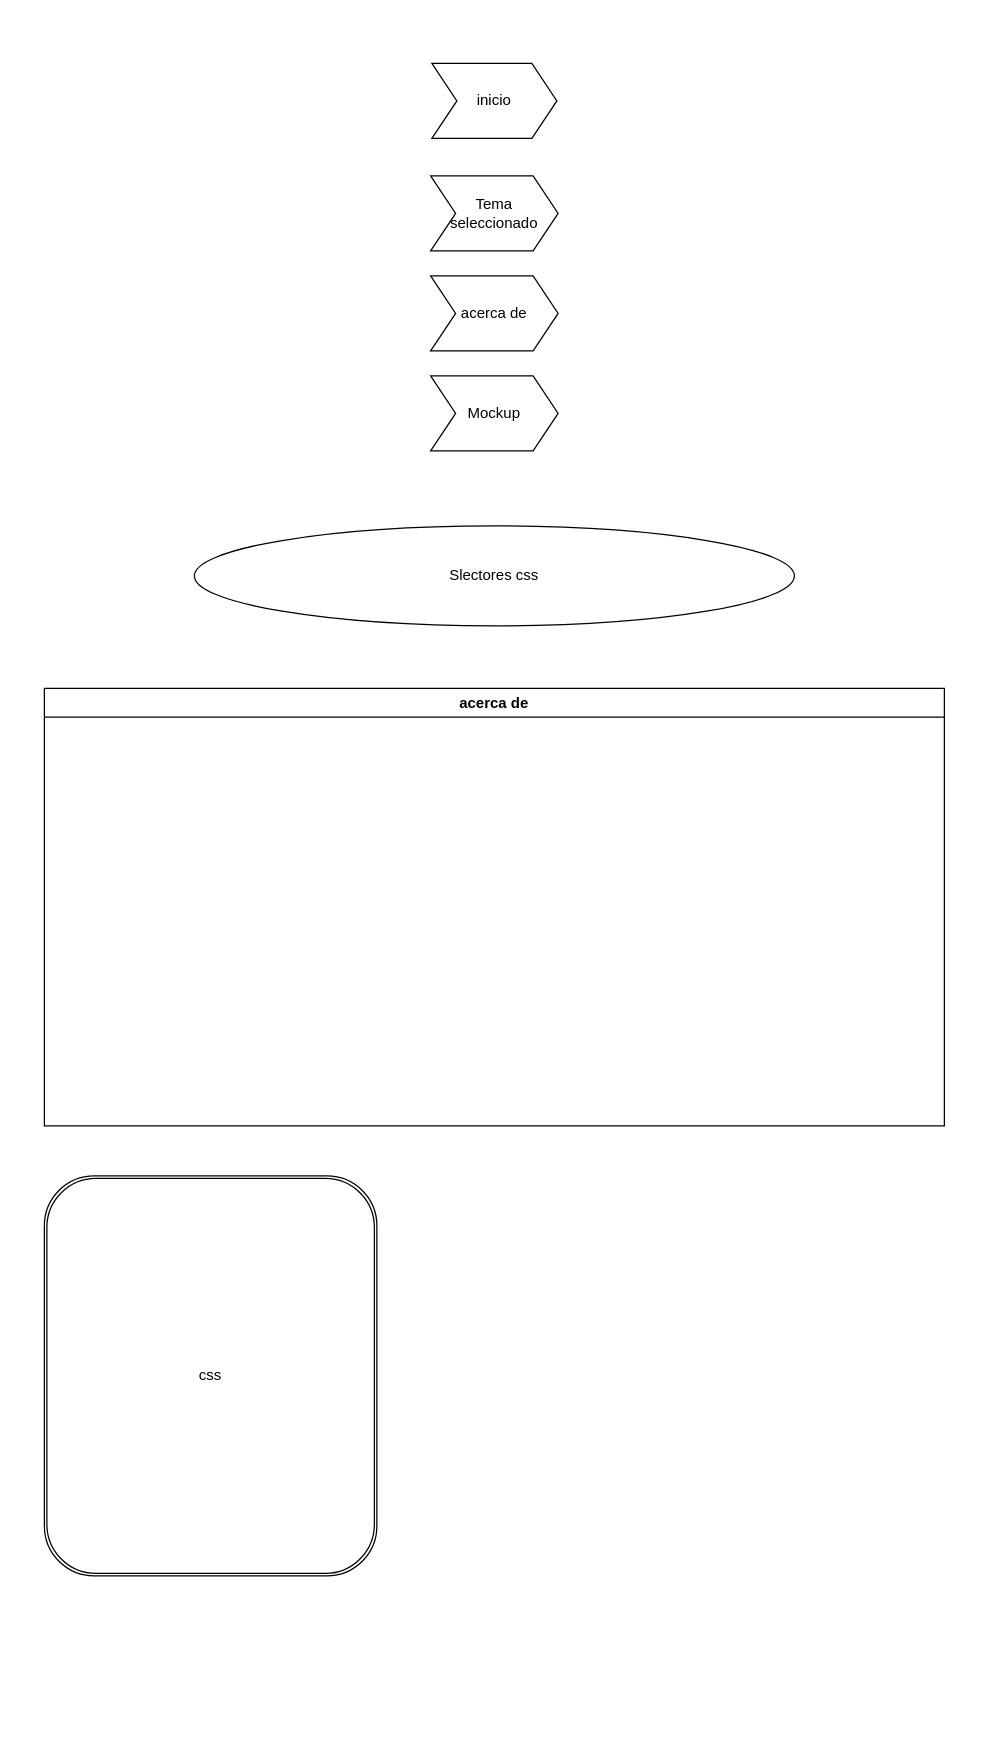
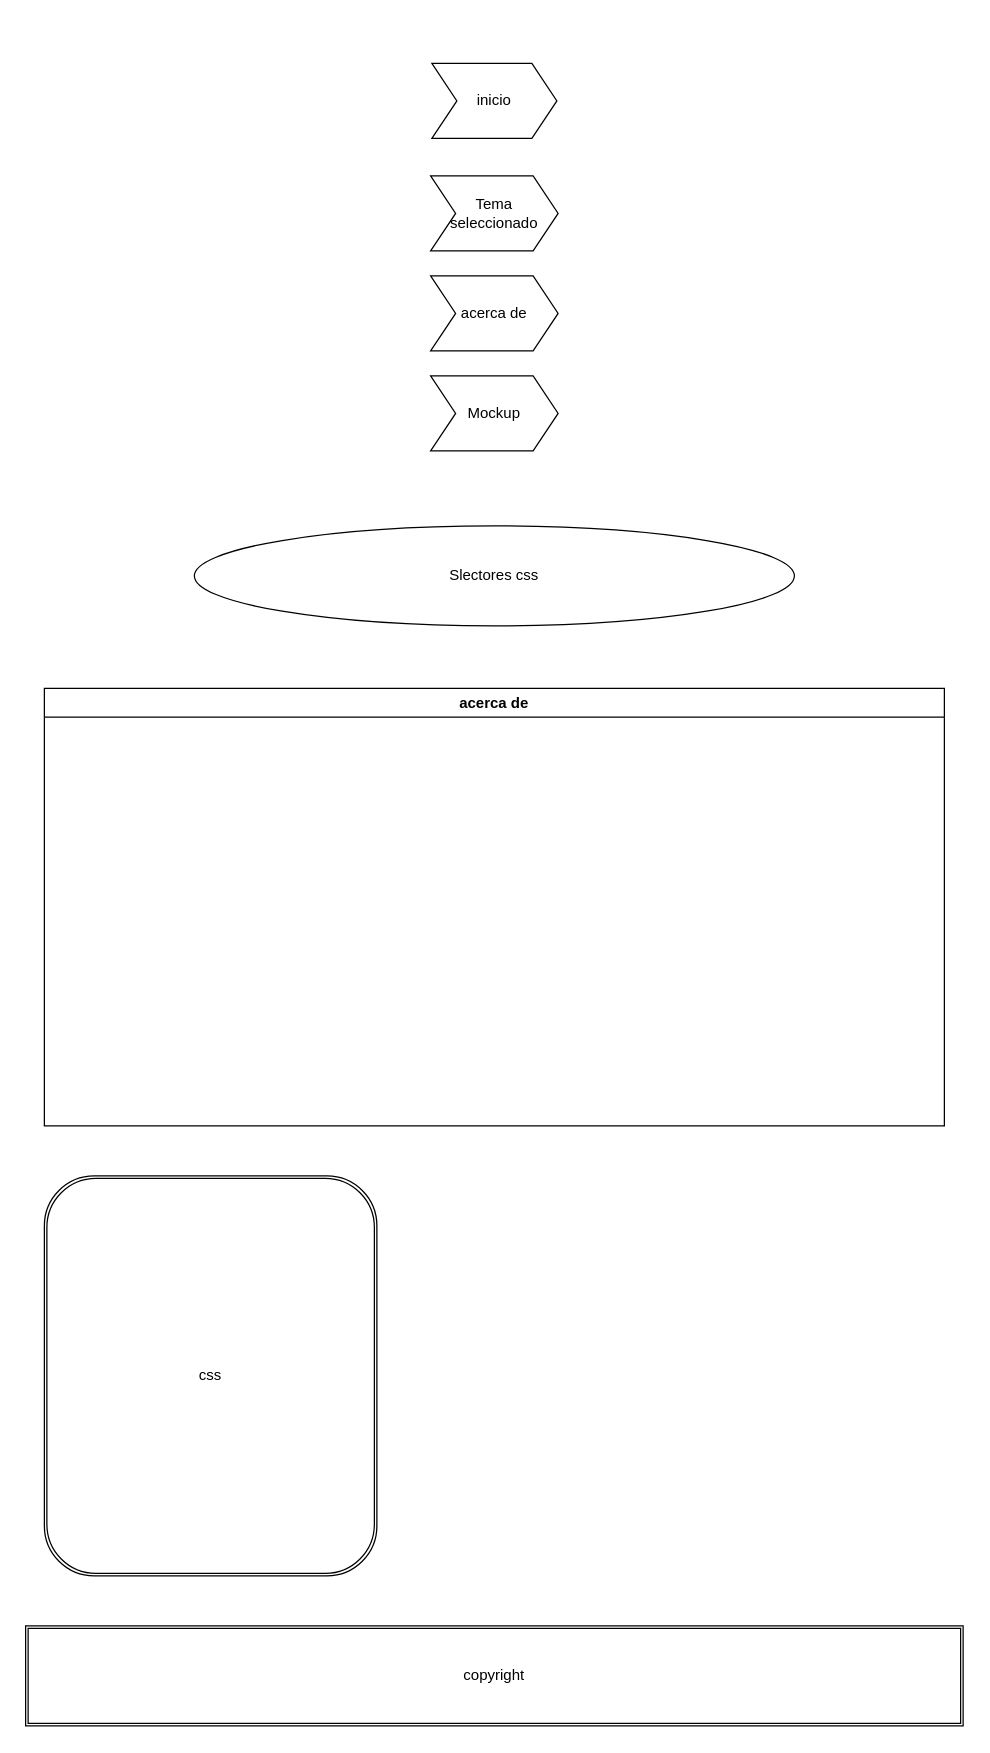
none -> (494, 1676)
